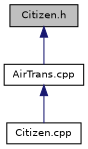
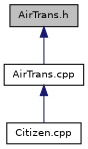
(44, 16) -> (44, 16)
